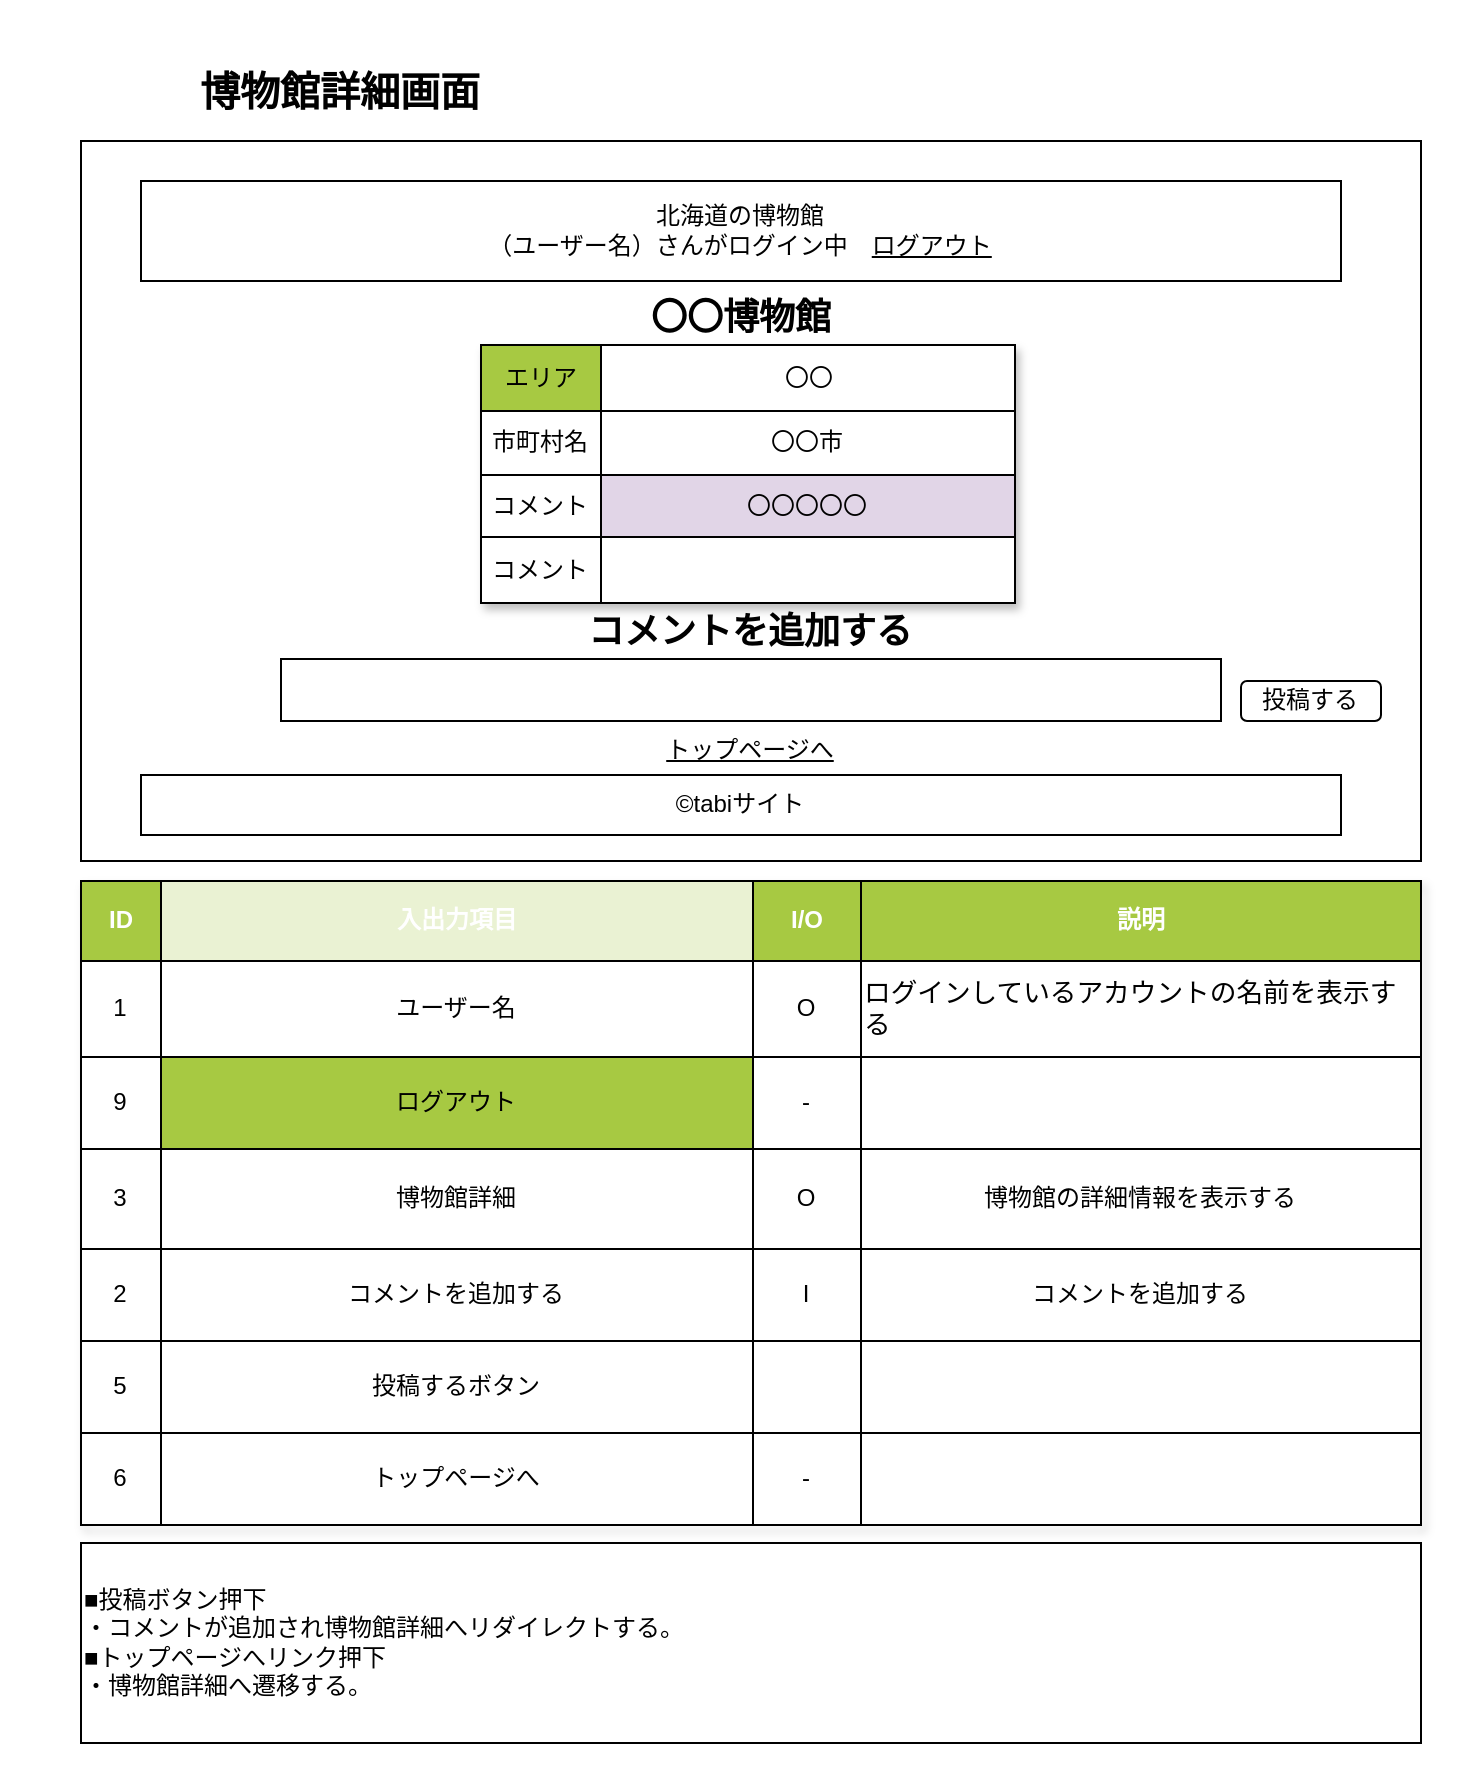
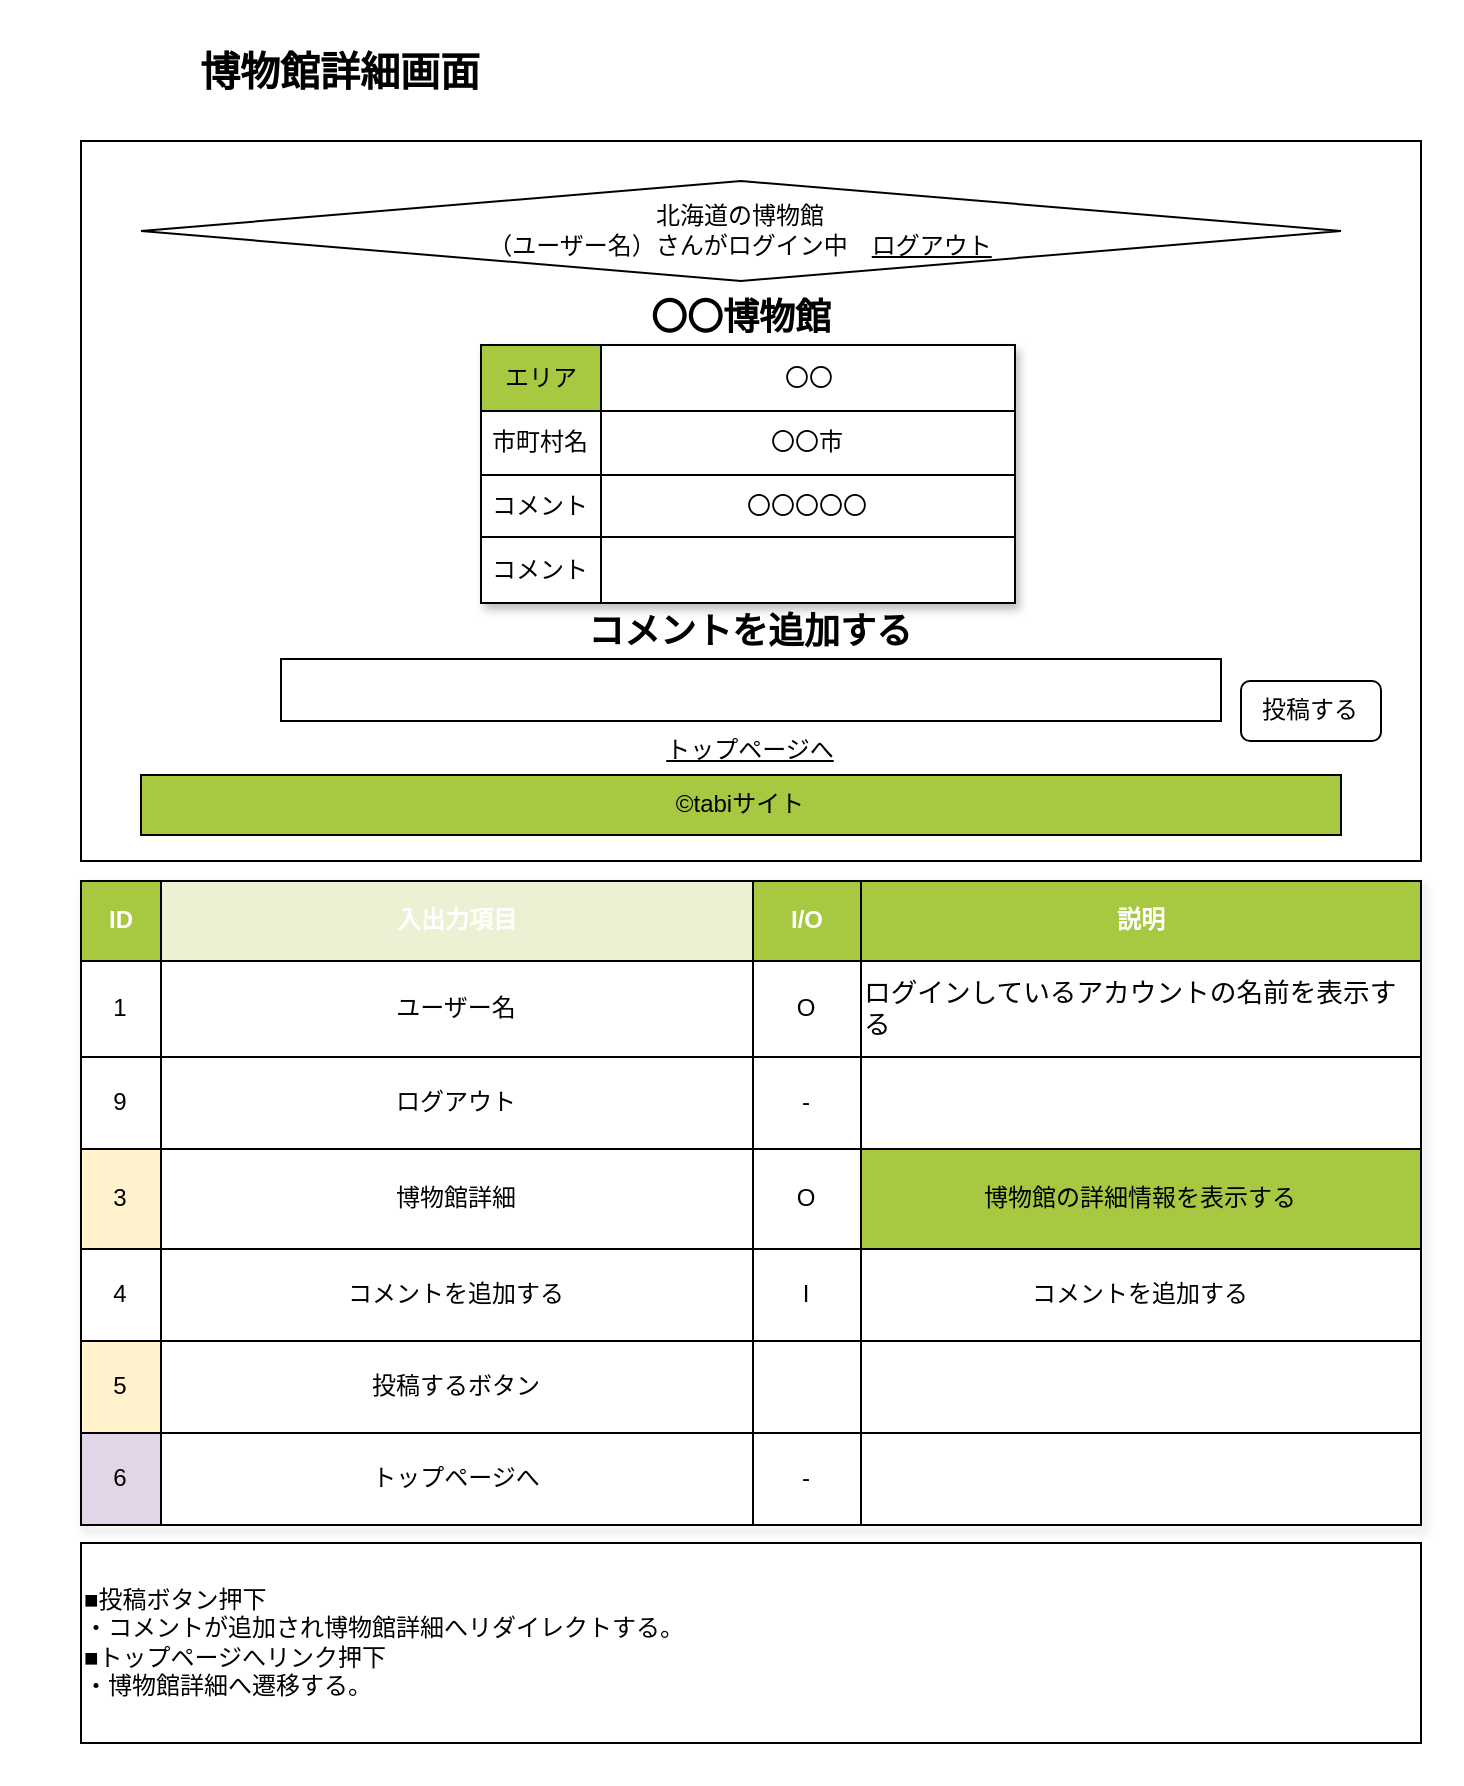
(341, 91) -> (341, 71)
(741, 231) -> (741, 231)
(808, 506) -> (808, 506)
(1311, 701) -> (1311, 711)
(741, 805) -> (741, 805)
(457, 1103) -> (457, 1103)
(121, 1199) -> (121, 1199)
(1141, 1199) -> (1141, 1199)
(121, 1295) -> (121, 1295)
(121, 1387) -> (121, 1387)
(121, 1479) -> (121, 1479)
